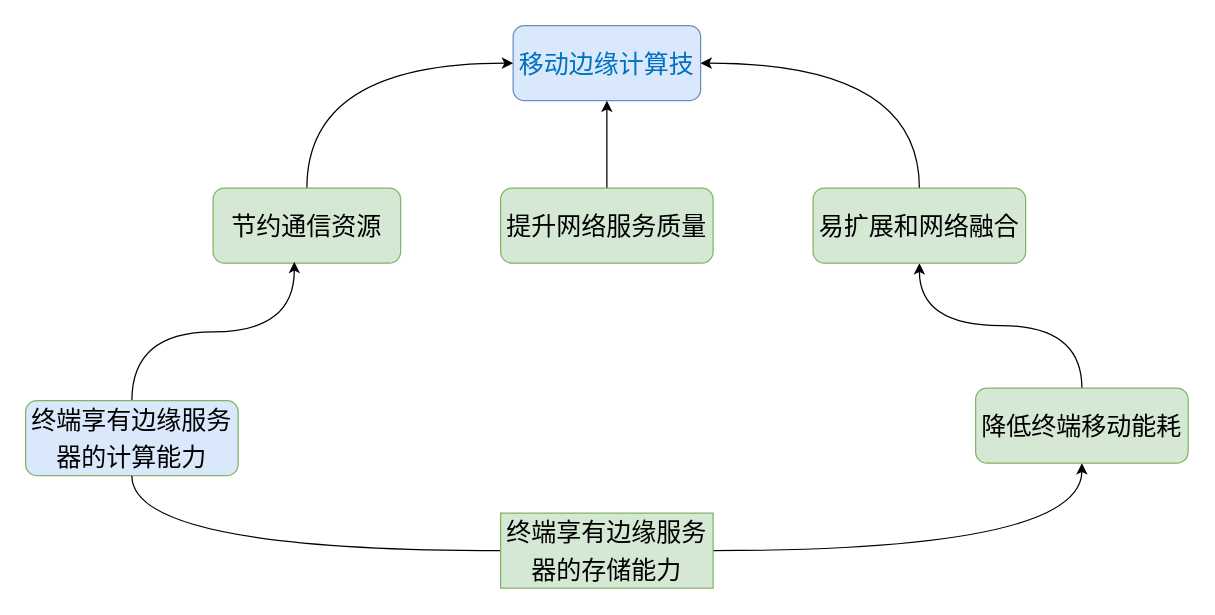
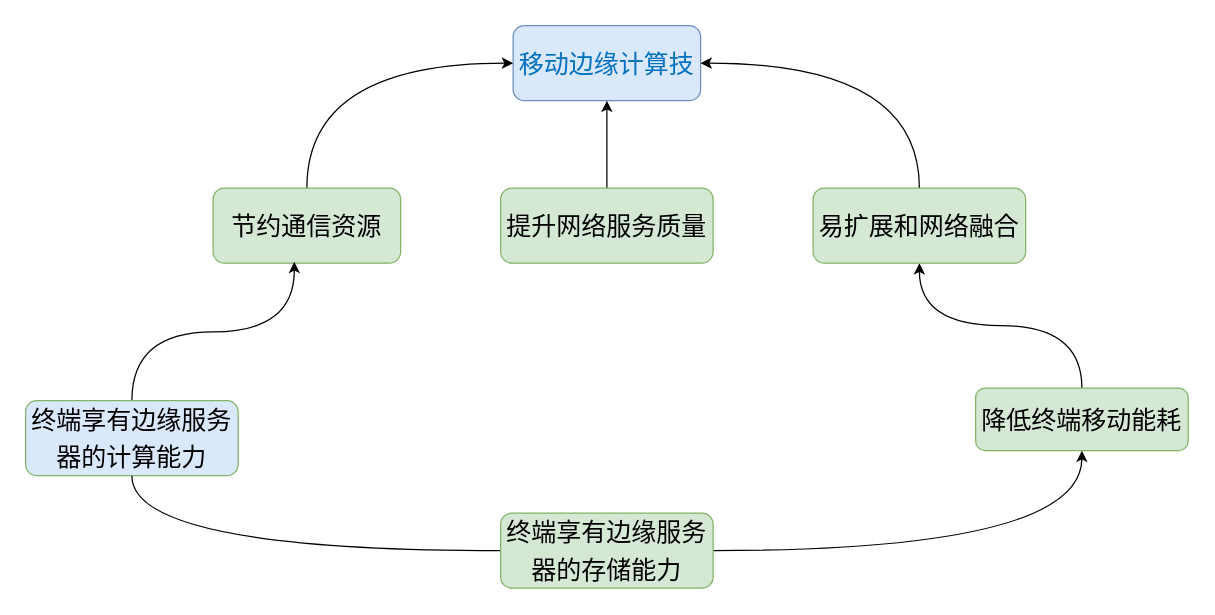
(1082, 426) -> (1082, 419)
(607, 551) -> (607, 551)
